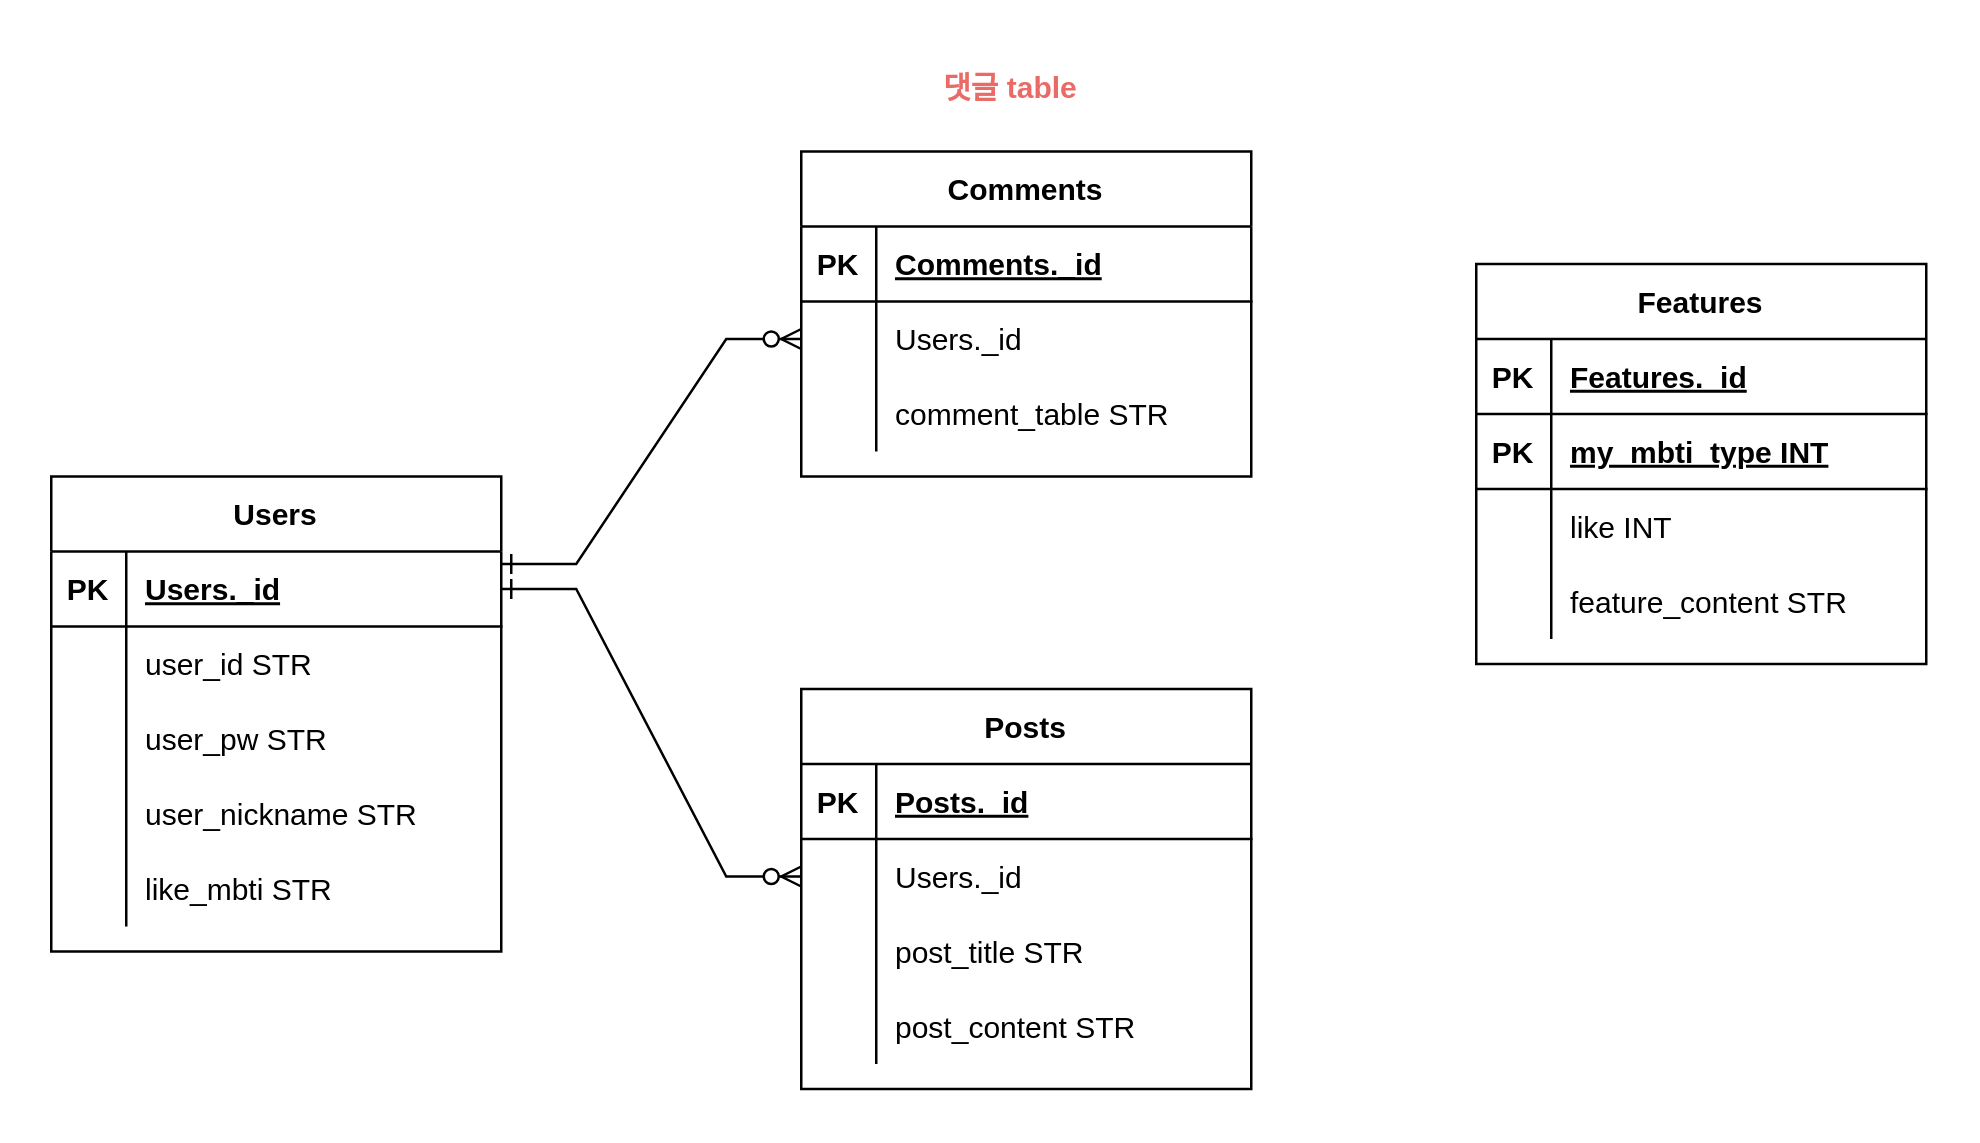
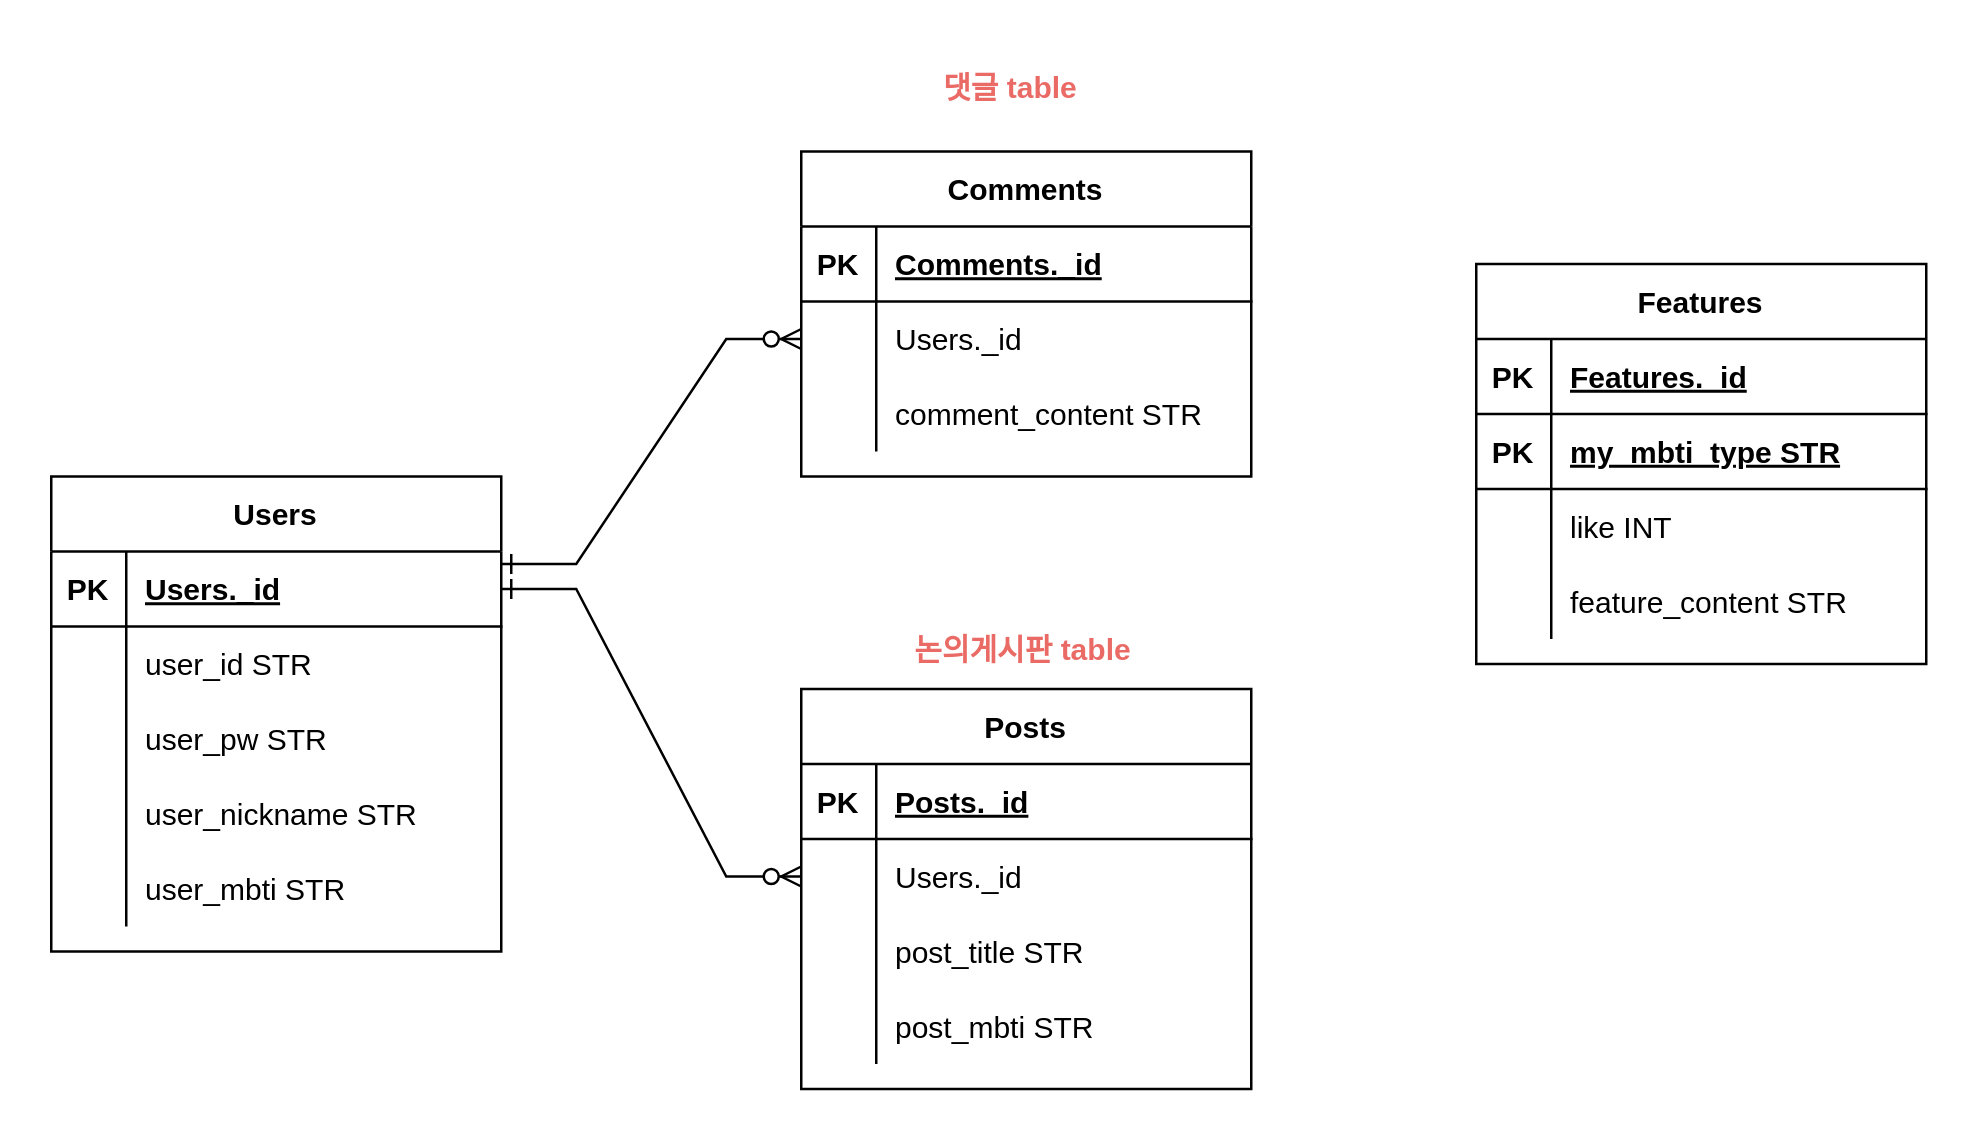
(1030, 415) -> (1051, 415)
(1697, 453) -> (1697, 453)
none -> (1024, 651)
(239, 890) -> (246, 890)
(1026, 1028) -> (996, 1028)
